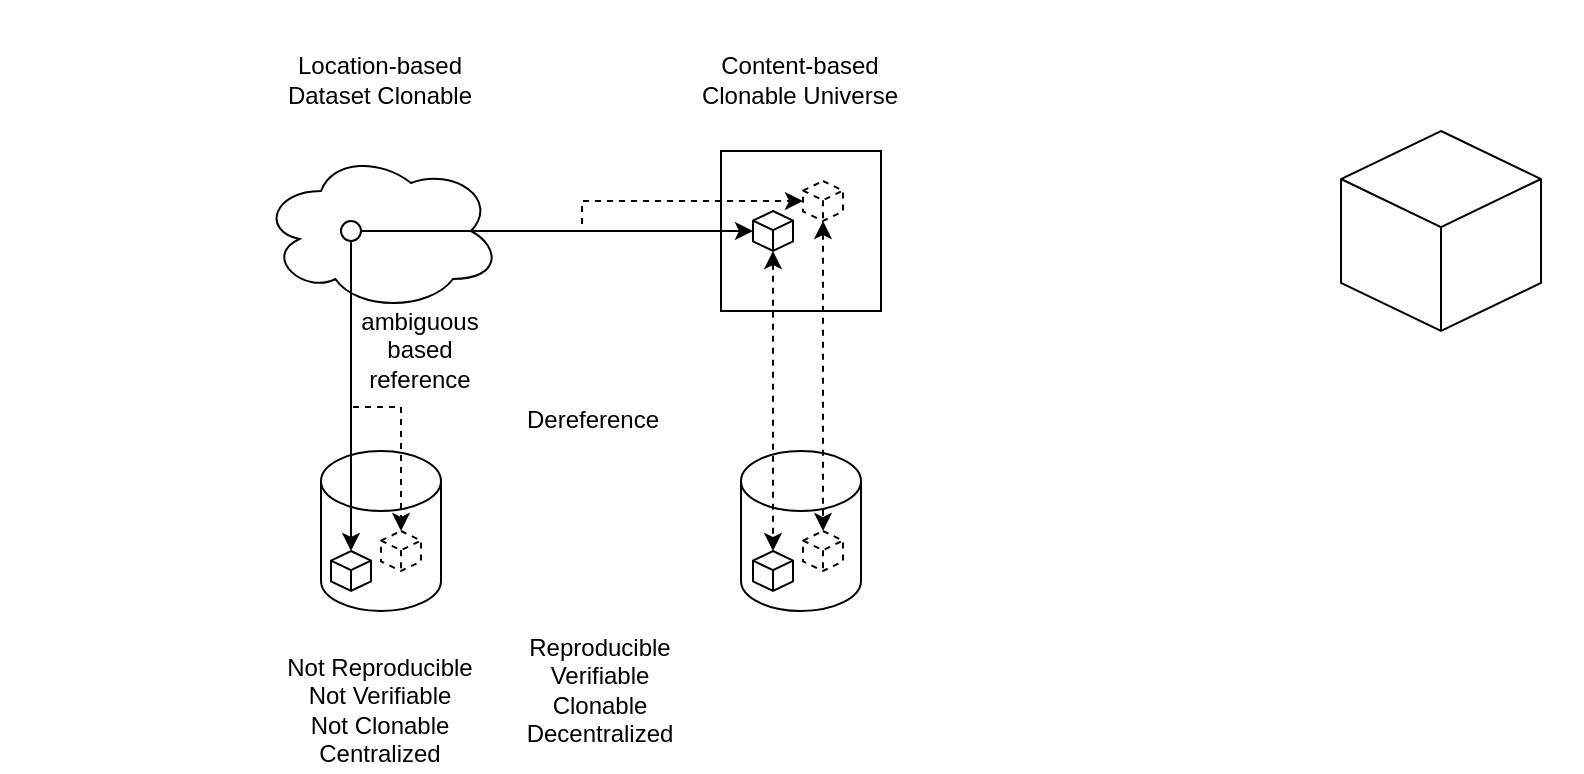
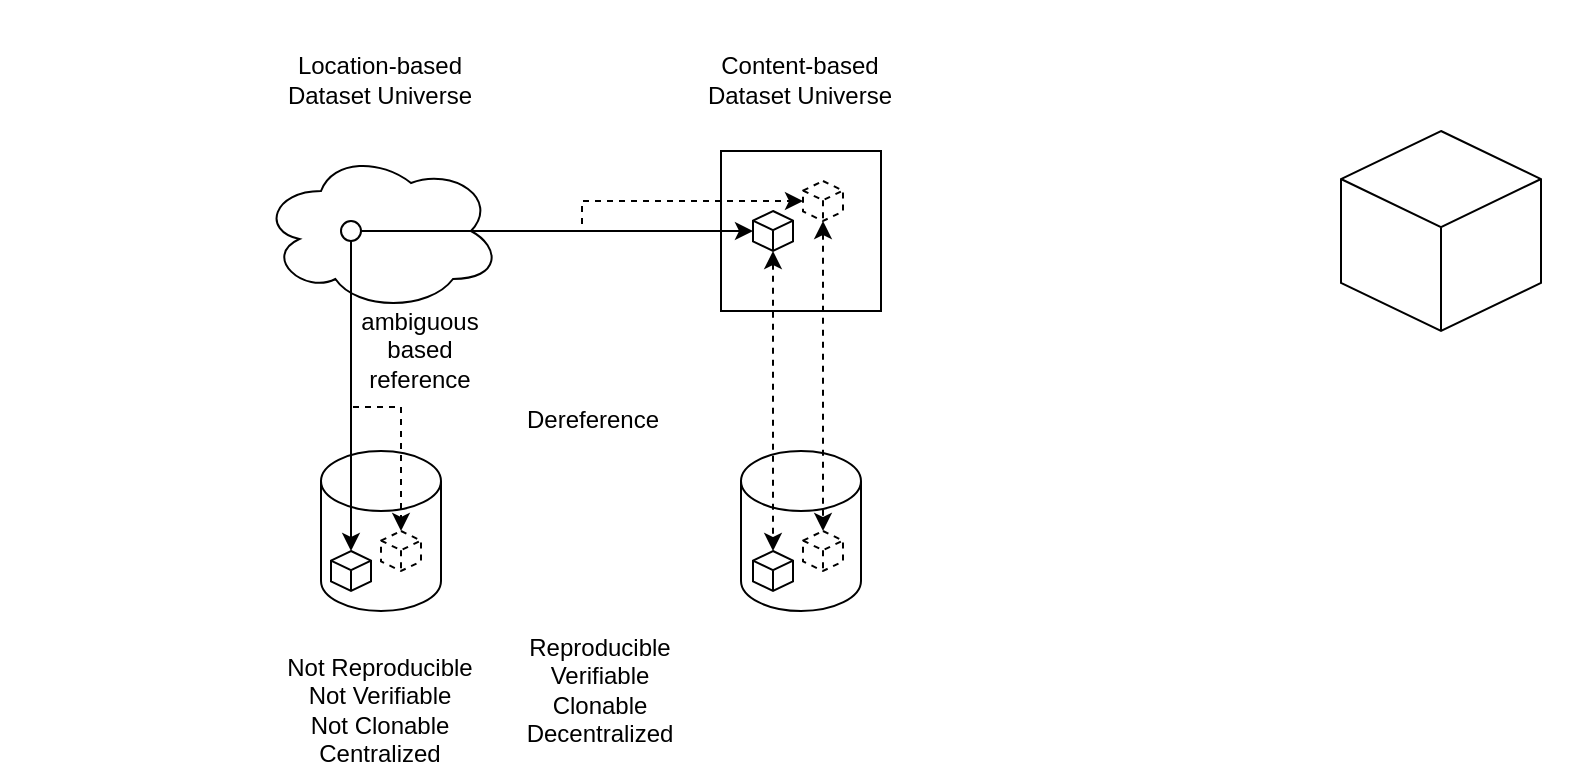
(381, 81) -> (381, 81)
(801, 81) -> (801, 81)
